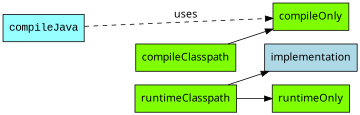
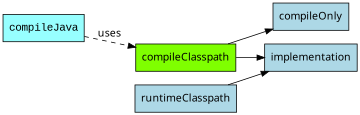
(311, 17) -> (311, 17)
(175, 22) -> (106, 41)
none -> (246, 58)
(186, 99) -> (186, 99)
(311, 99) -> none
